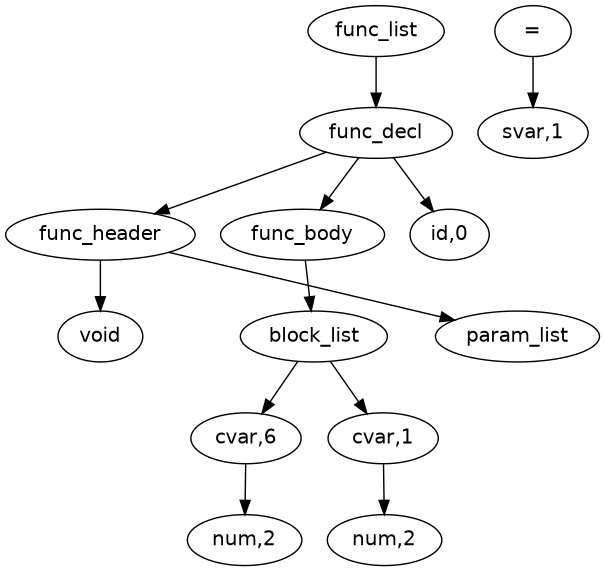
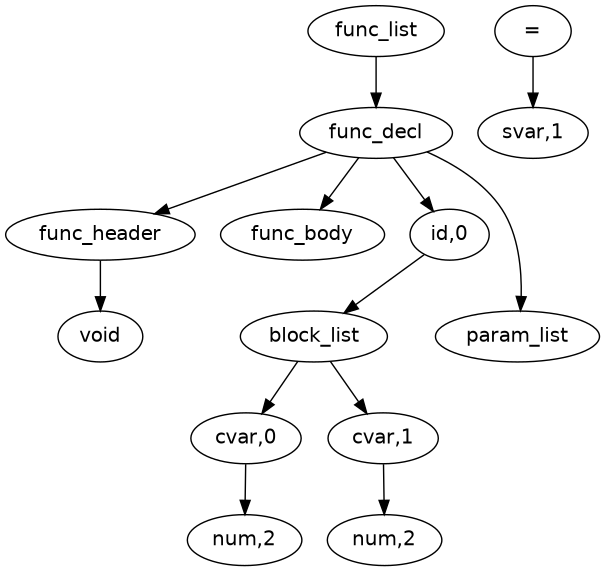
(307, 276) -> (390, 280)
(298, 283) -> (500, 207)
(246, 438) -> (246, 438)
